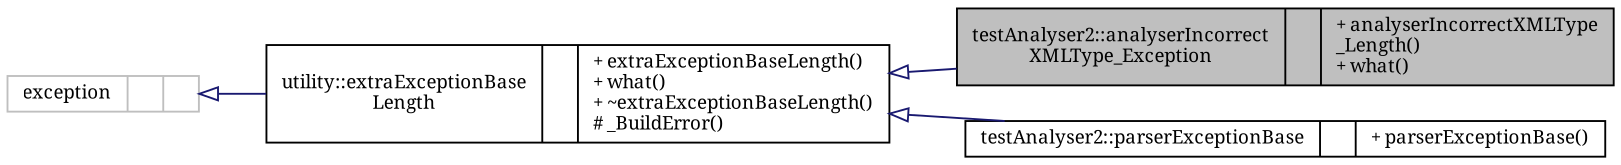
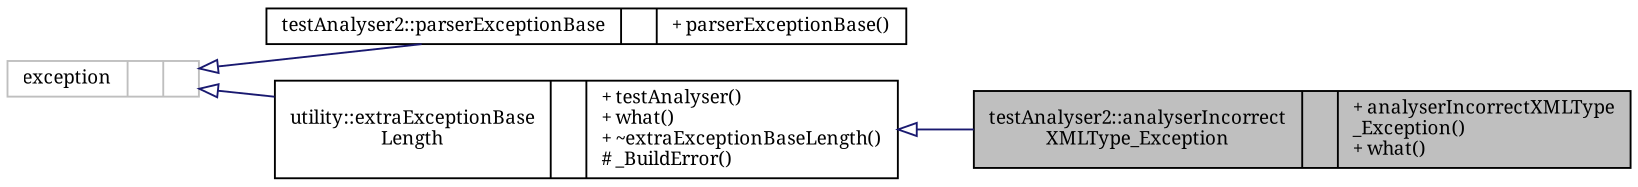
(1379, 46) -> (1410, 129)
(729, 62) -> (673, 98)
(957, 118) -> (320, 55)
